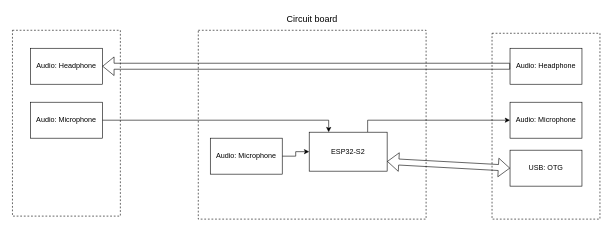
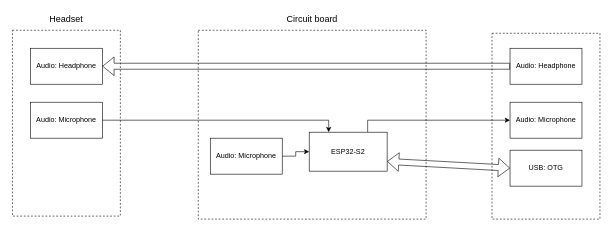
none -> (66, 18)
